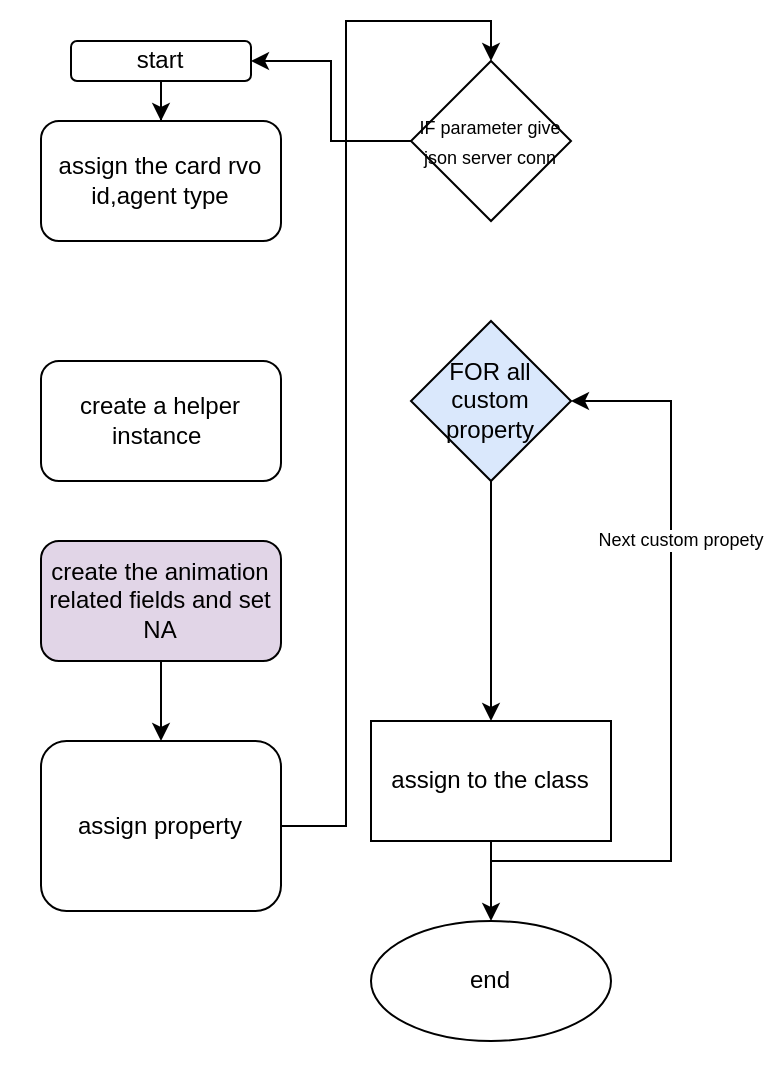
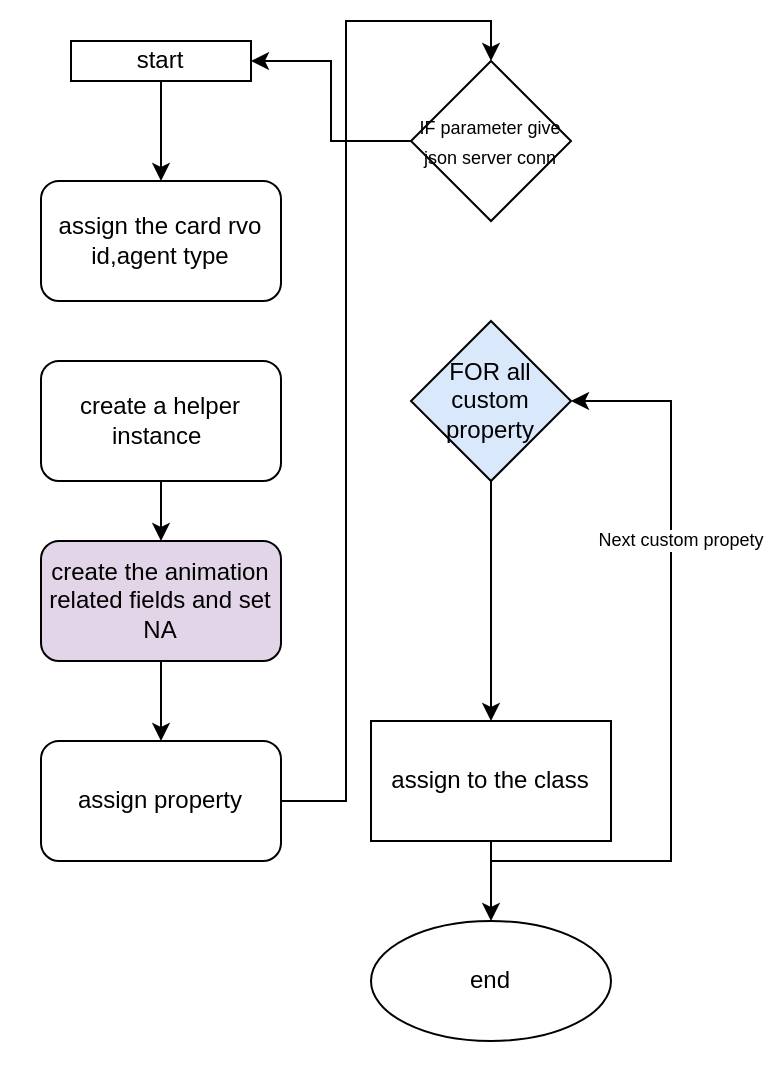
(161, 61) -> (161, 61)
(161, 181) -> (161, 241)
none -> (161, 518)
(161, 826) -> (161, 801)
